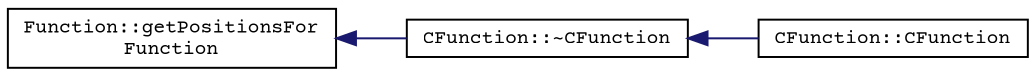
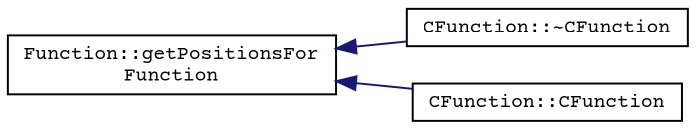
(733, 38) -> (384, 86)
